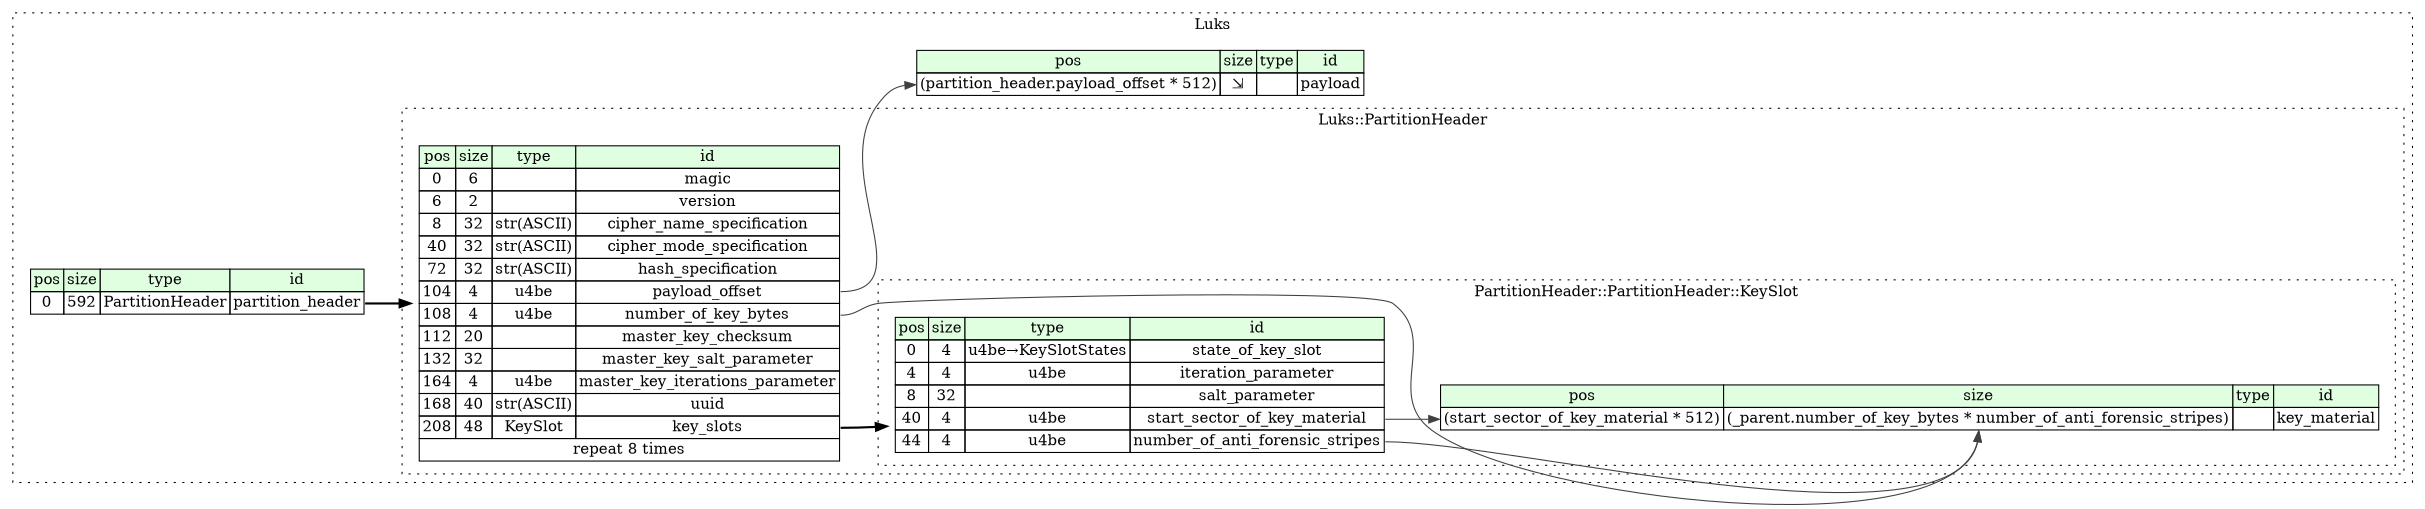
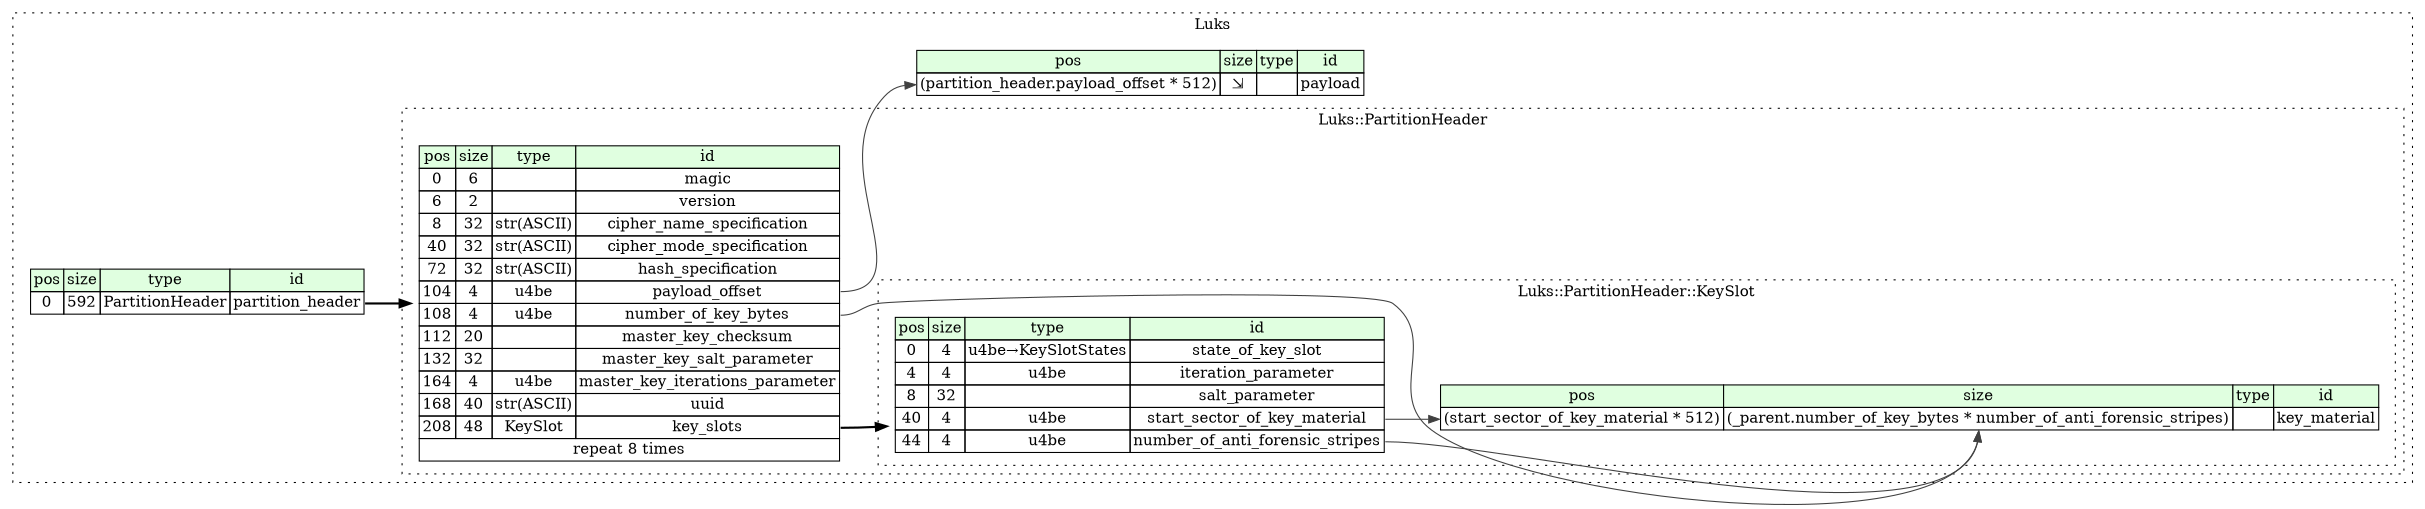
(1637, 292) -> (1637, 292)
